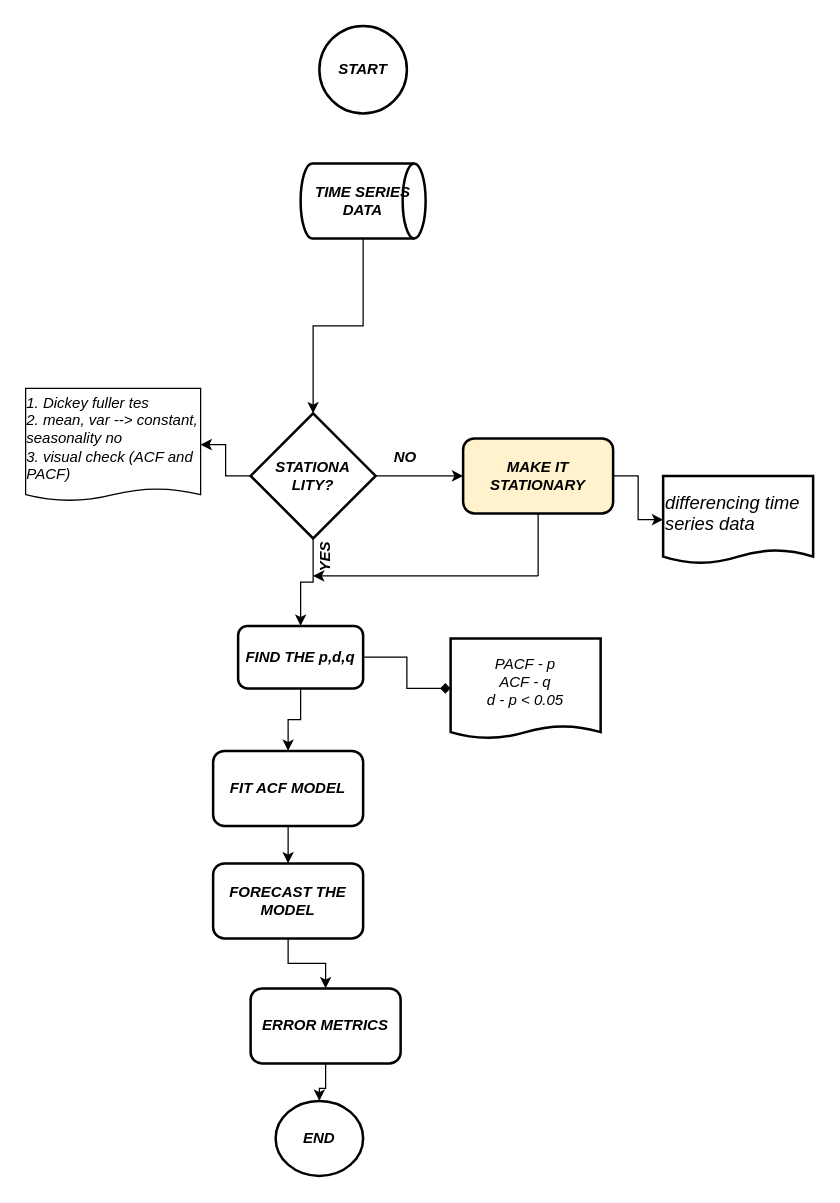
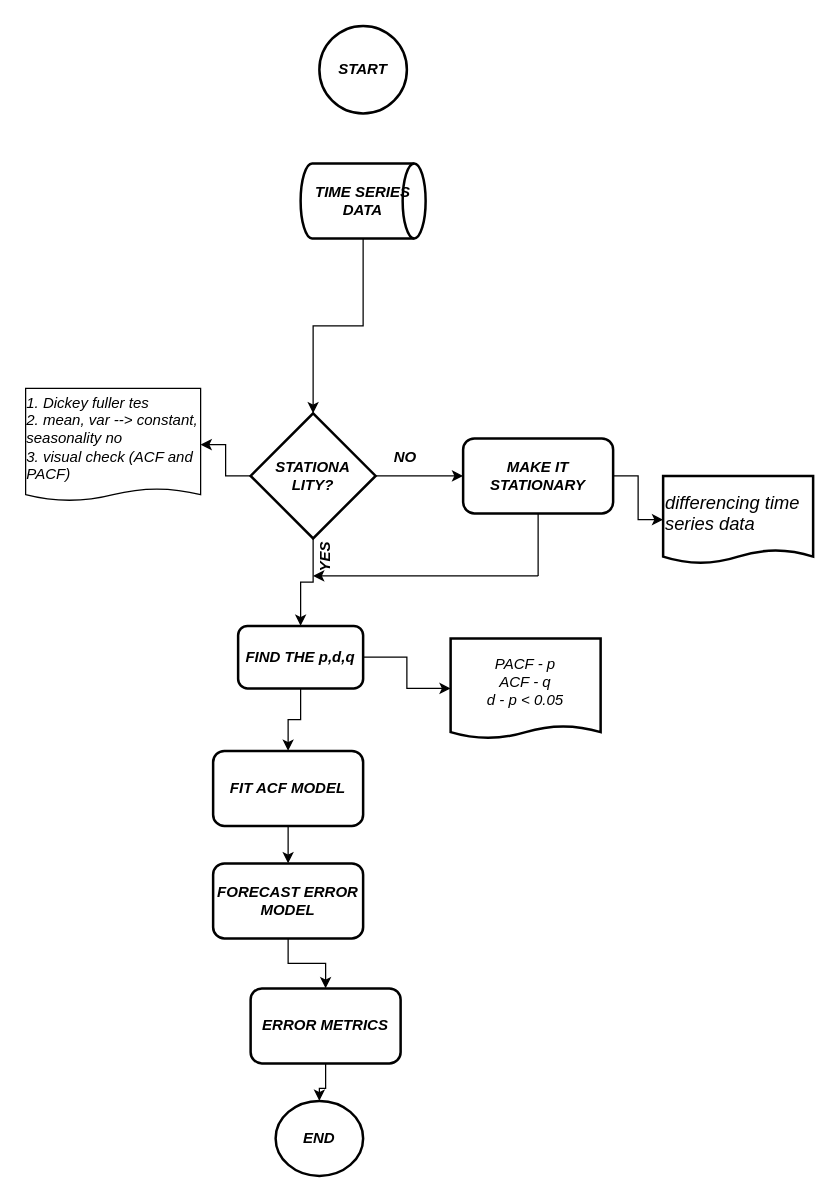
(538, 476) -> (538, 476)
(440, 688) -> (441, 688)
(288, 901) -> (288, 901)
